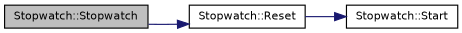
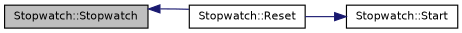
(163, 24) -> (175, 9)
